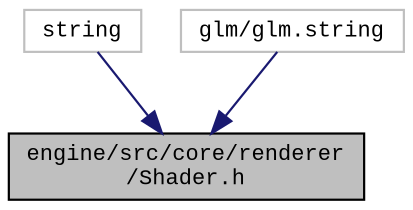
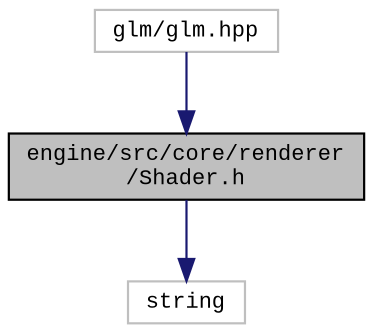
(292, 31) -> (186, 31)
(123, 84) -> (186, 229)
